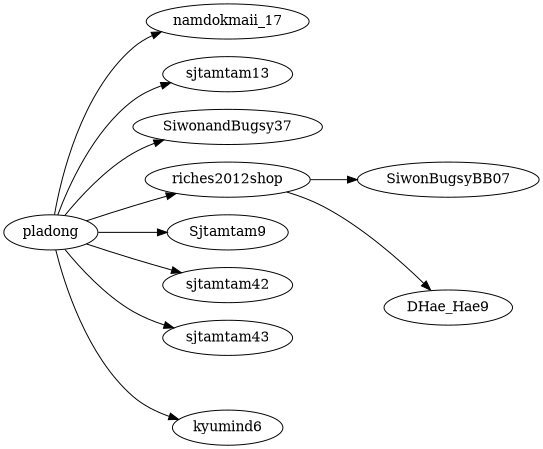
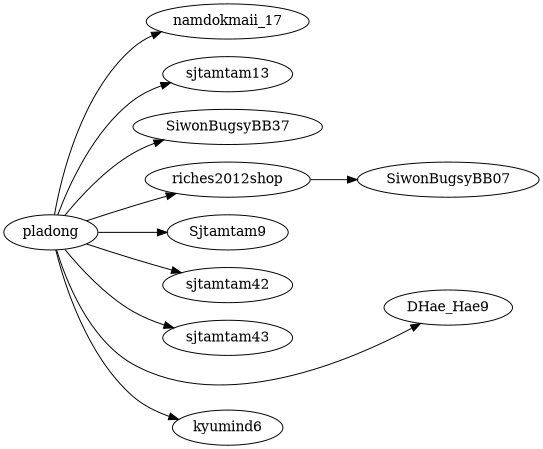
(228, 127) -> (228, 127)
(360, 230) -> (206, 384)
